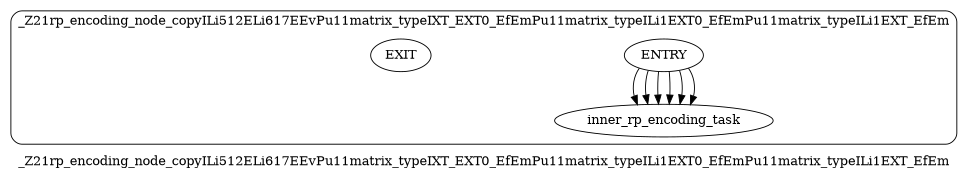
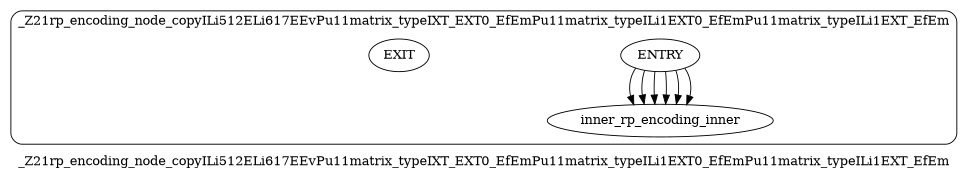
(664, 121) -> (660, 121)
